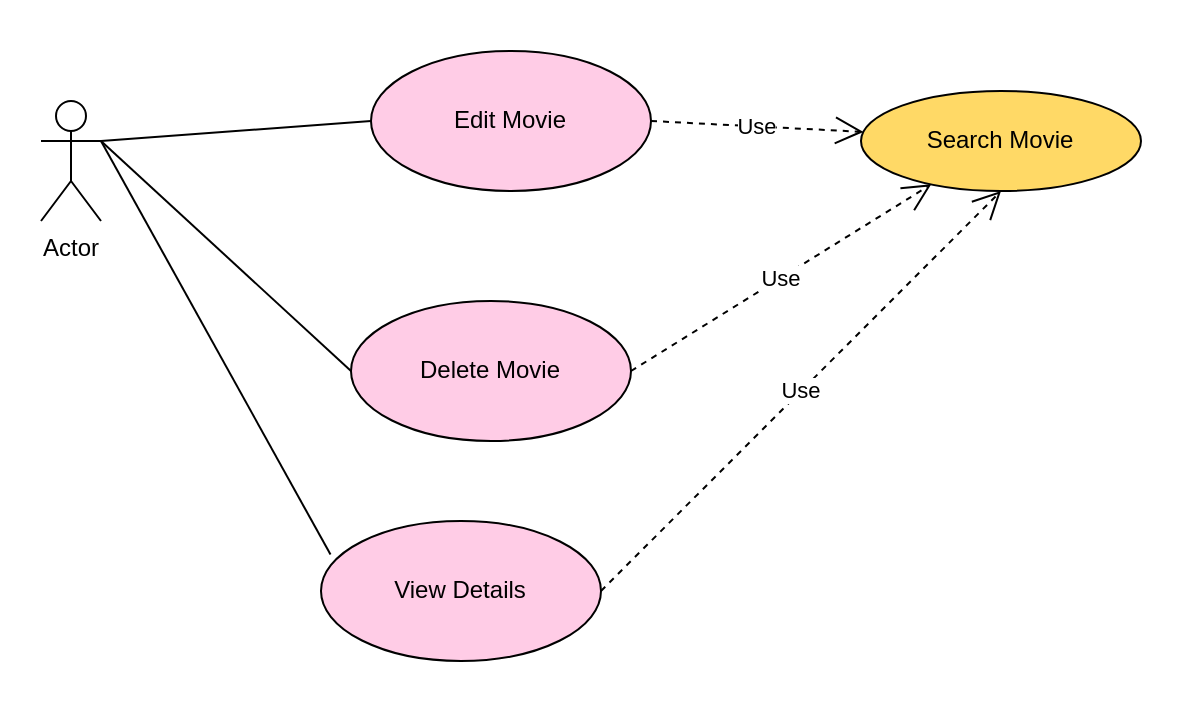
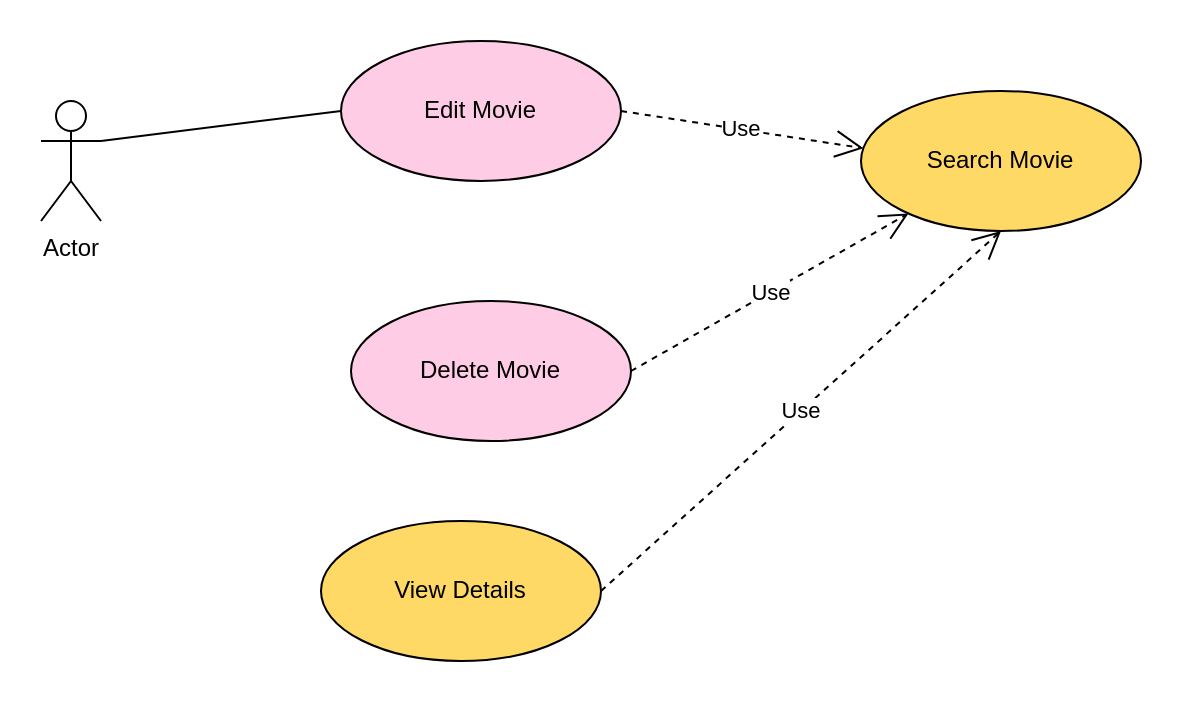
(511, 121) -> (481, 111)
(1001, 141) -> (1001, 161)
(231, 260) -> none
(217, 351) -> none
(461, 591) -> (461, 591)
